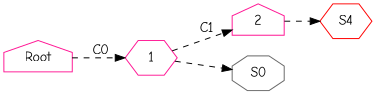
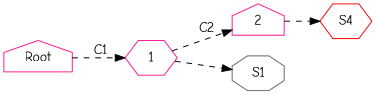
(205, 28) -> (205, 28)
(99, 51) -> (99, 51)
(258, 73) -> (258, 73)
